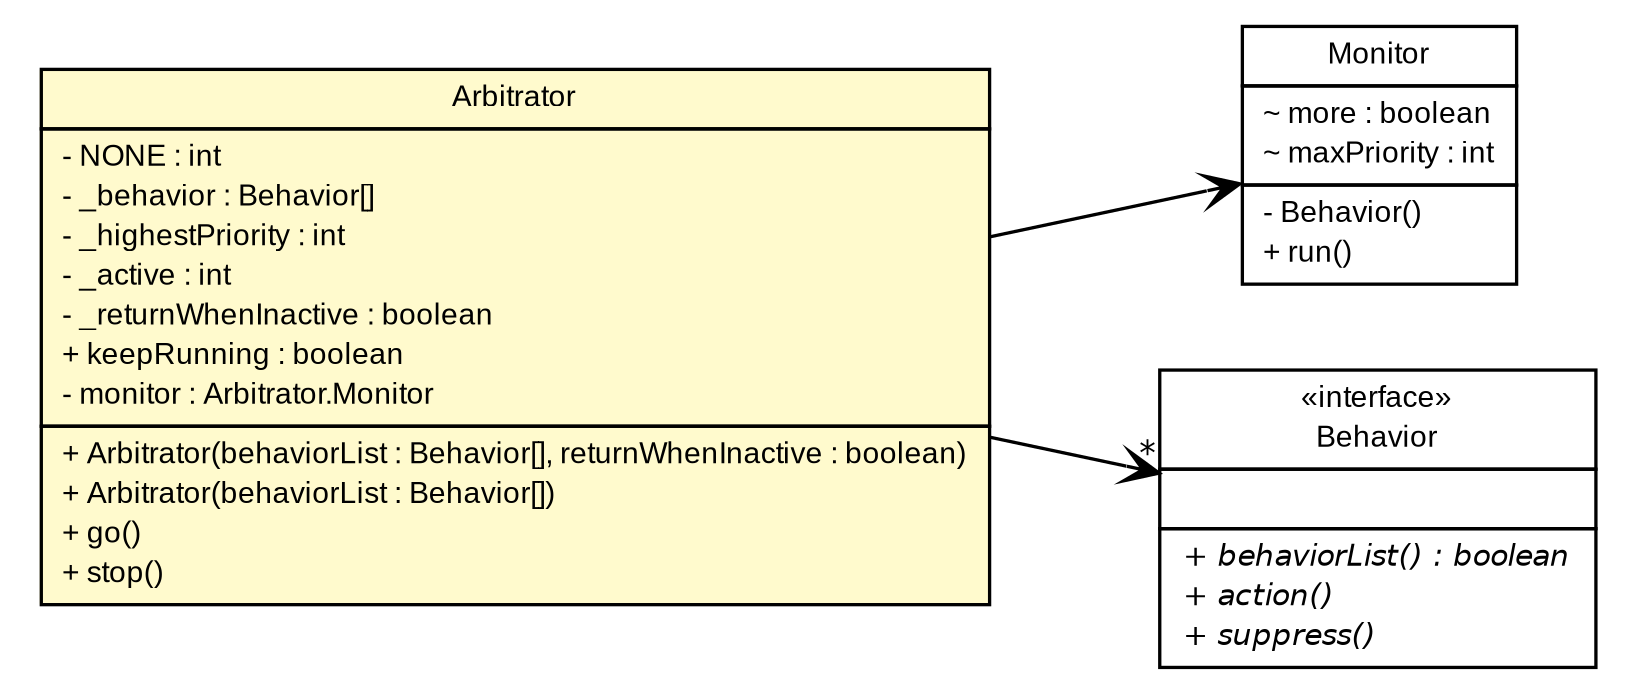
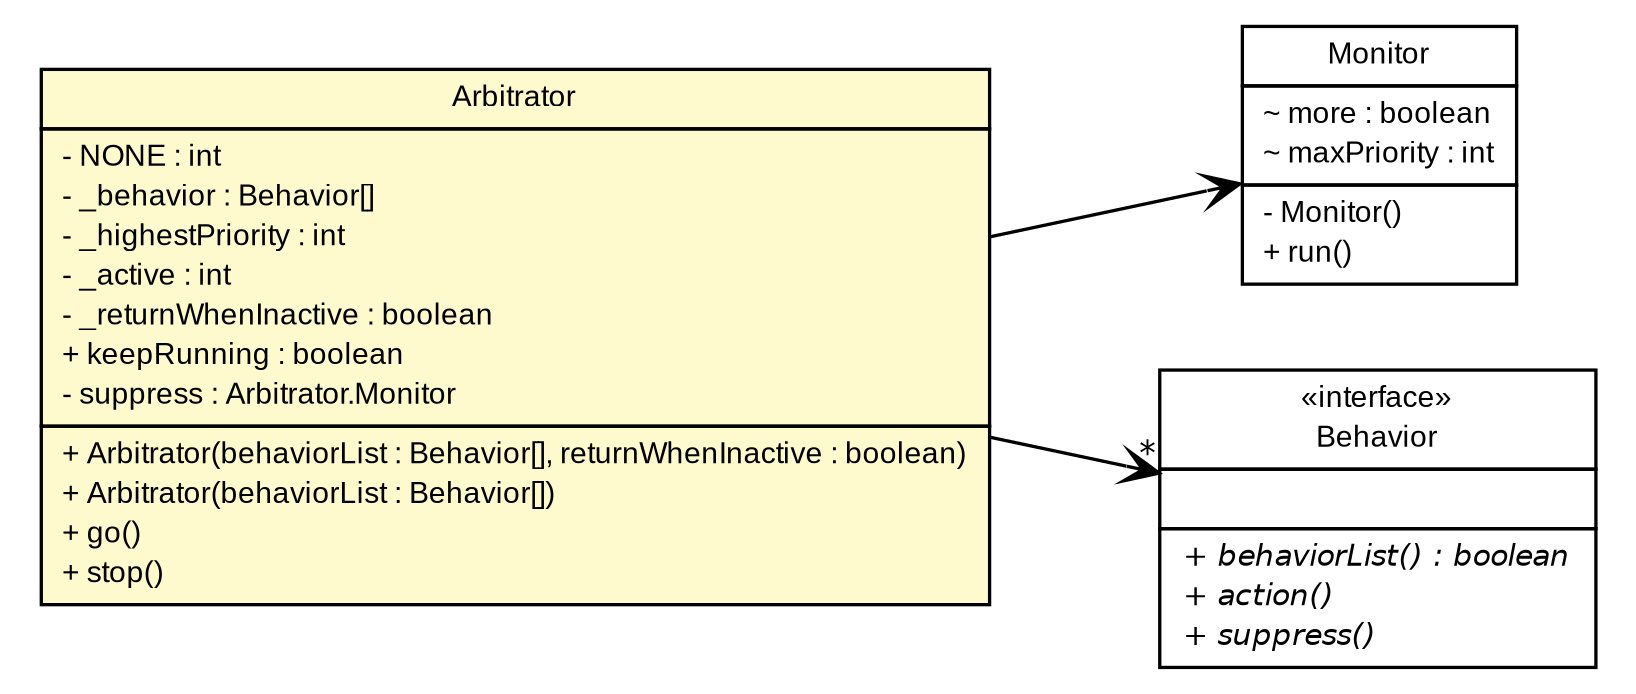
(1343, 213) -> (1333, 213)
(249, 395) -> (259, 395)
